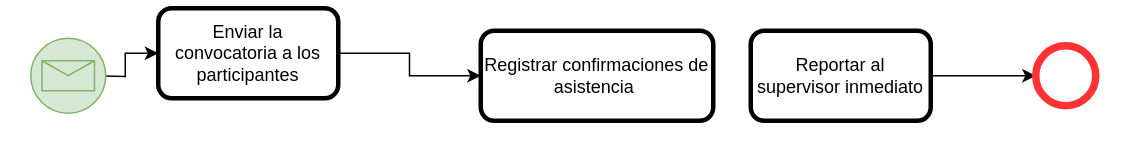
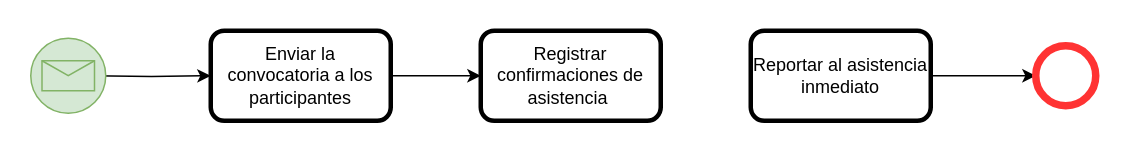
(248, 53) -> (301, 76)
(597, 76) -> (571, 76)
(841, 76) -> (841, 76)
